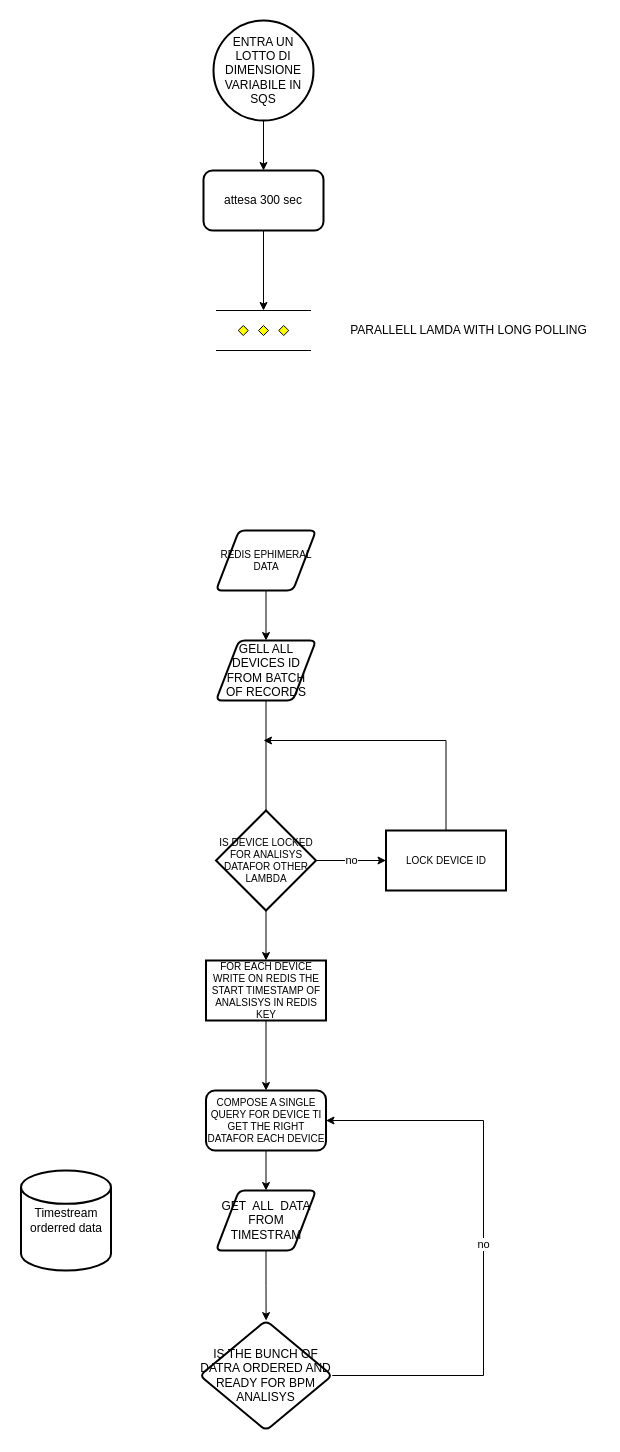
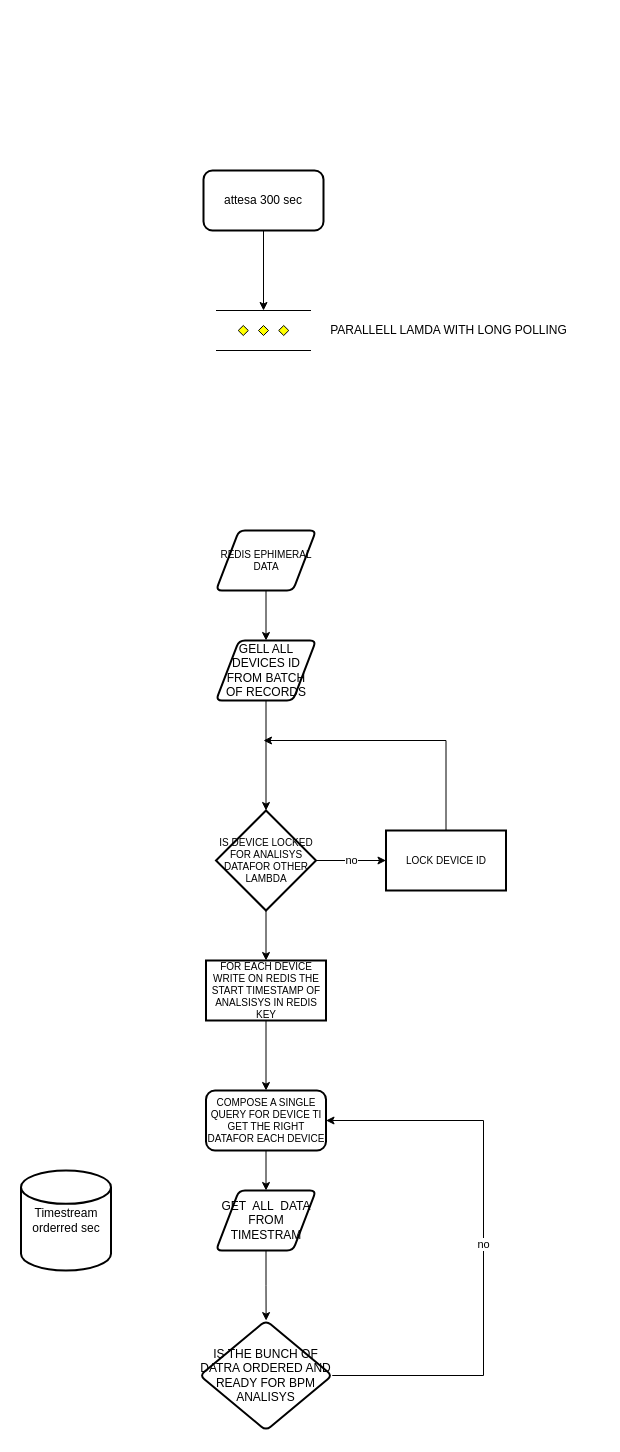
(264, 71) -> none
(264, 142) -> none
(469, 331) -> (449, 331)
(266, 804) -> (266, 802)
(67, 1221) -> (67, 1221)
